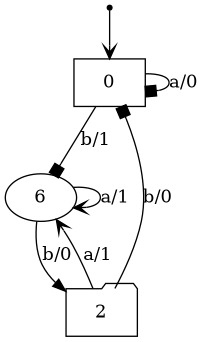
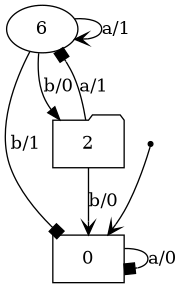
(78, 135) -> (6, 144)
(143, 205) -> (88, 195)
(80, 259) -> (79, 90)
